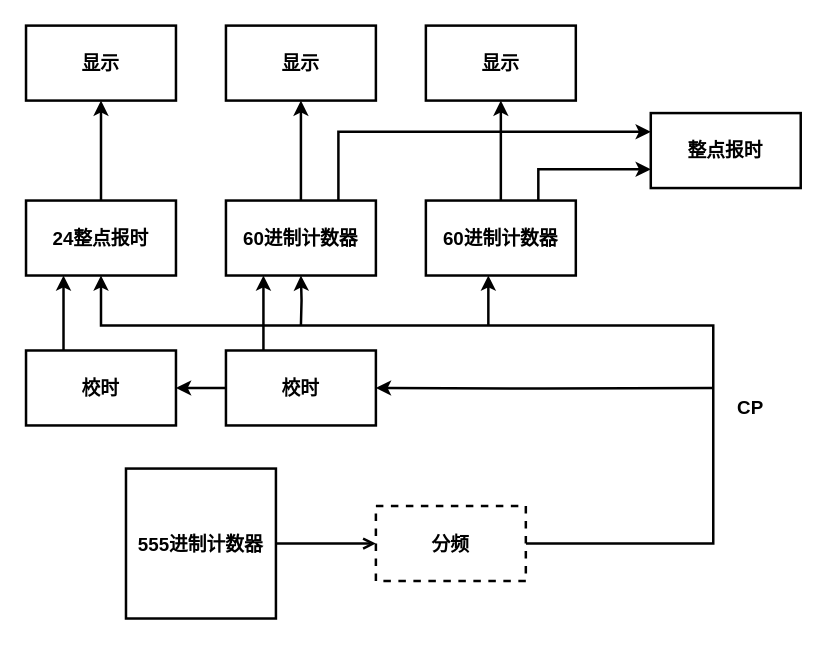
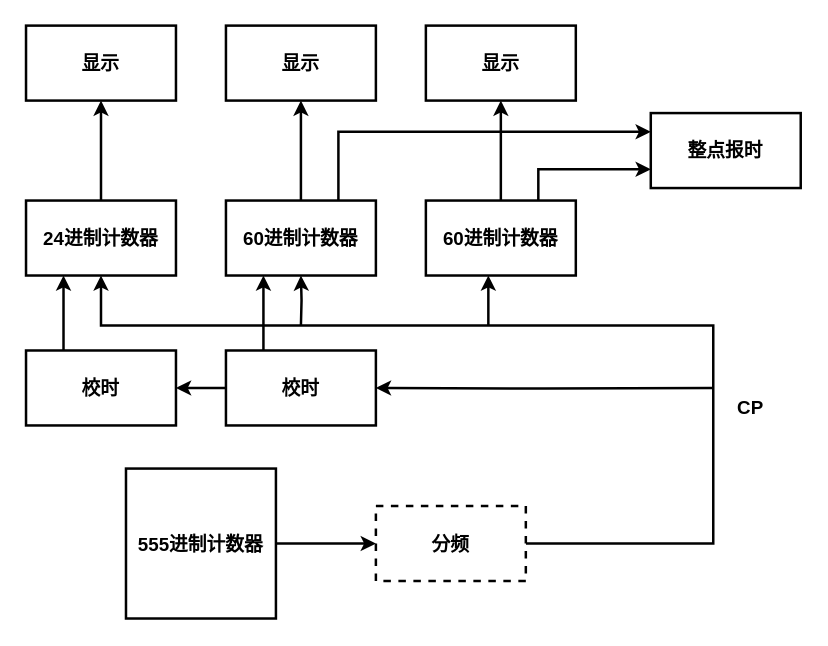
(101, 238) -> (101, 238)
(364, 544) -> (363, 544)
